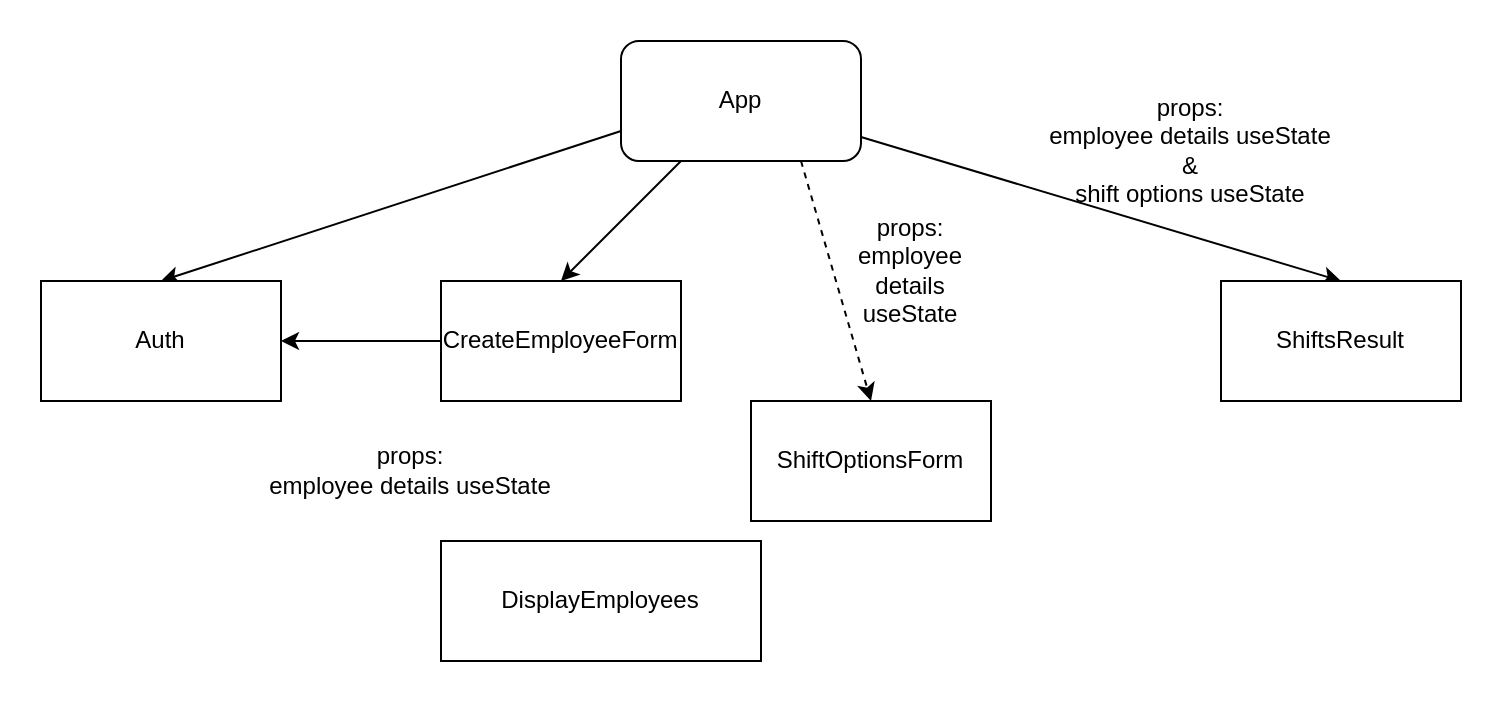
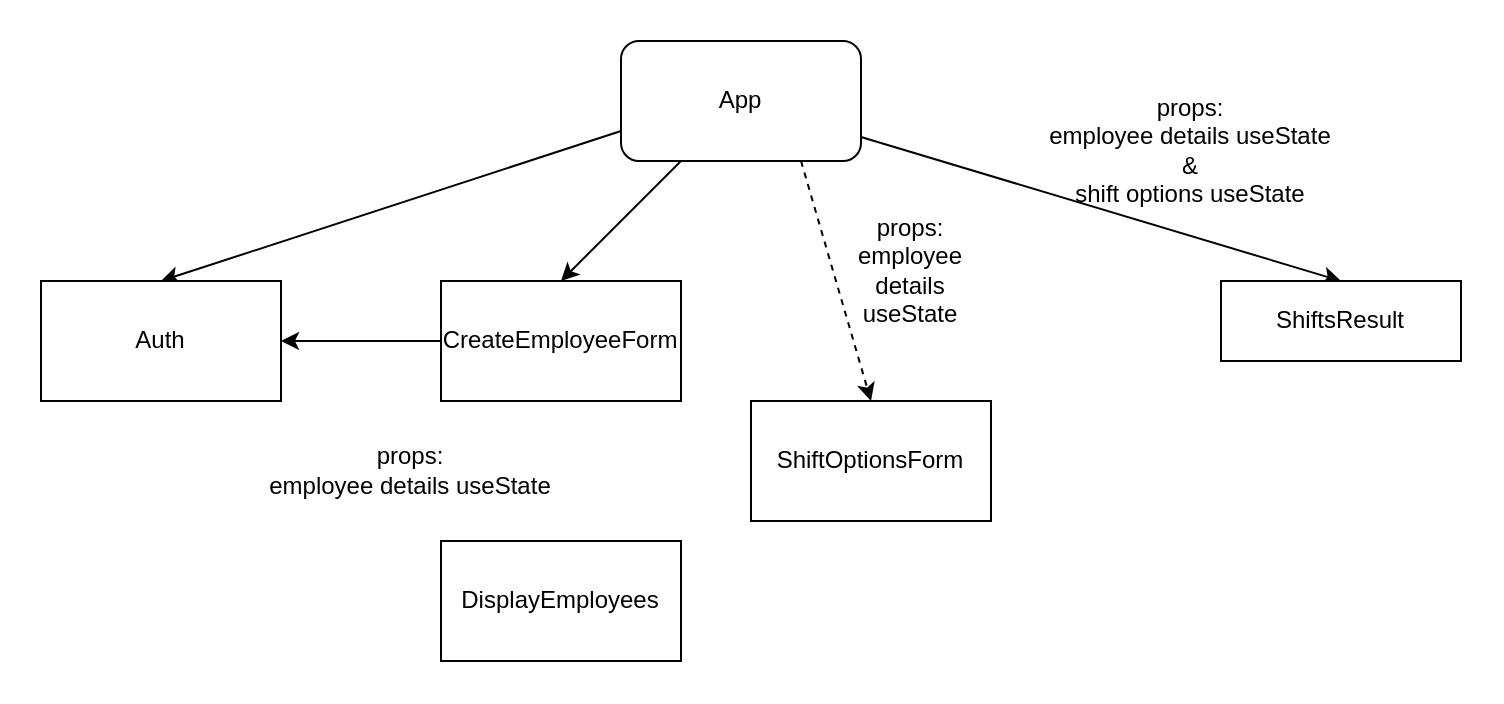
(1341, 341) -> (1341, 321)
(601, 601) -> (561, 601)
